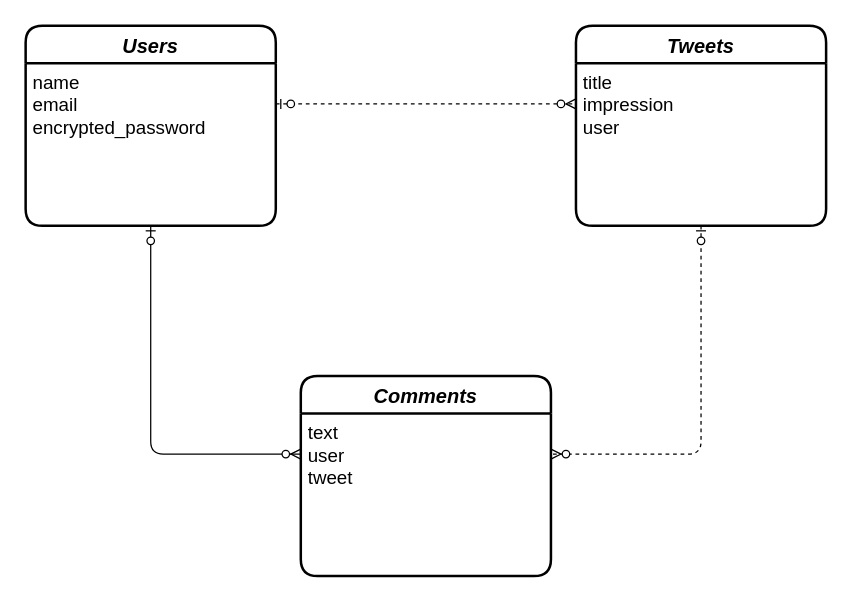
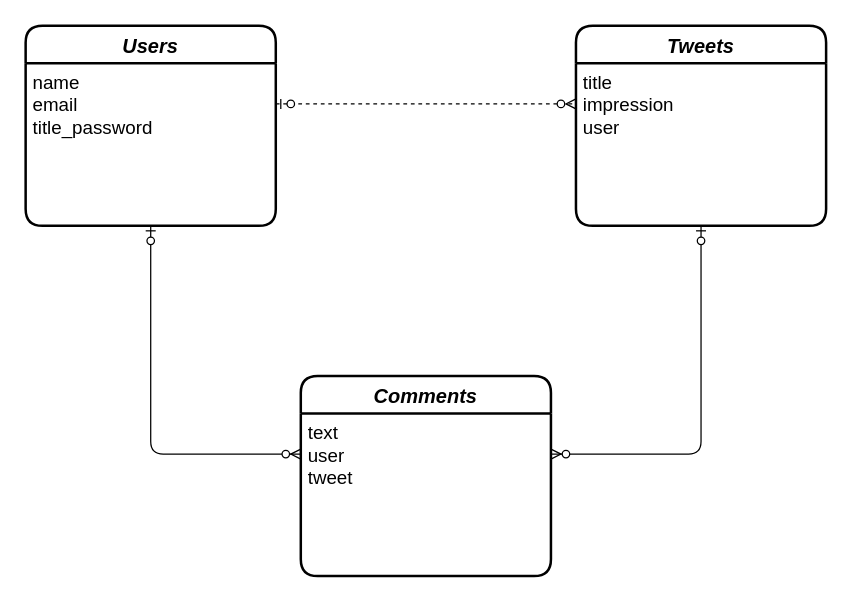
(54, 83) -> (54, 83)
(701, 408) -> (701, 408)
